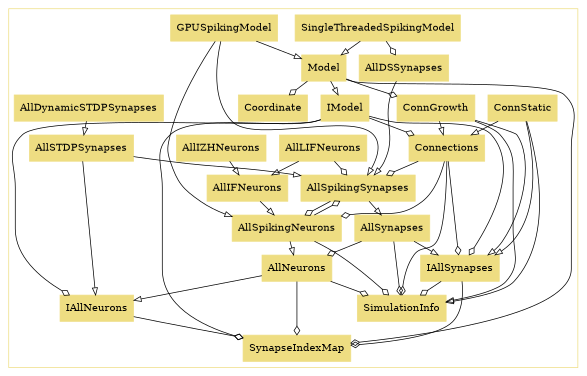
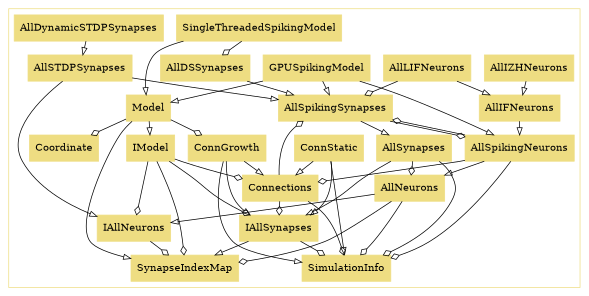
(571, 187) -> (92, 195)
(410, 209) -> (396, 171)
(451, 323) -> (233, 248)
